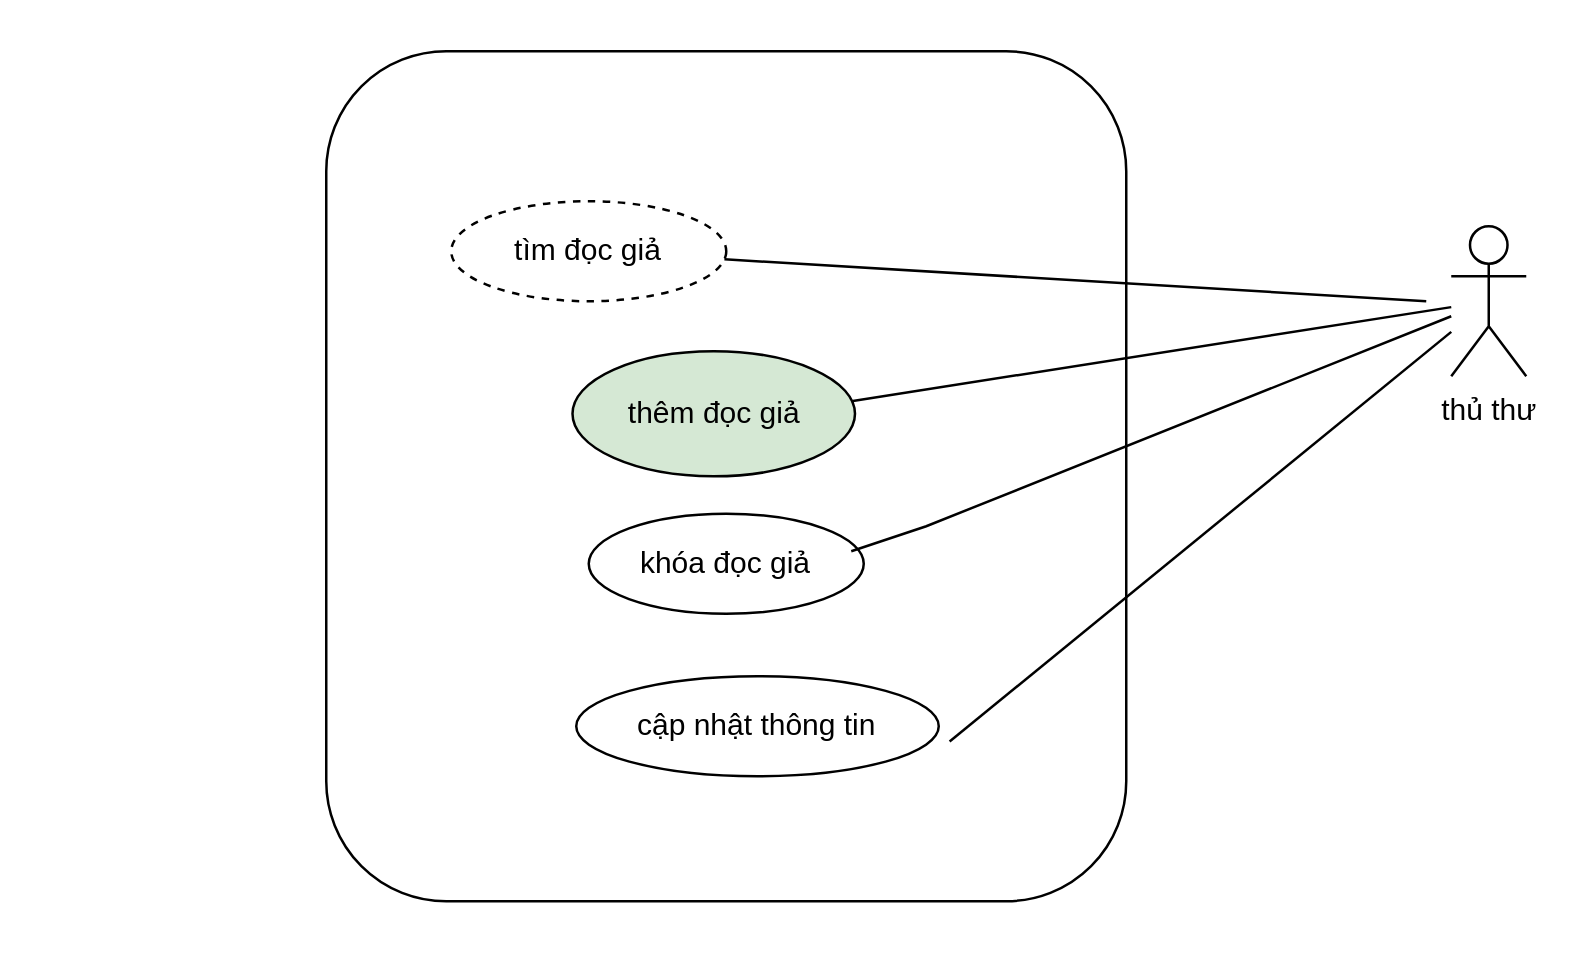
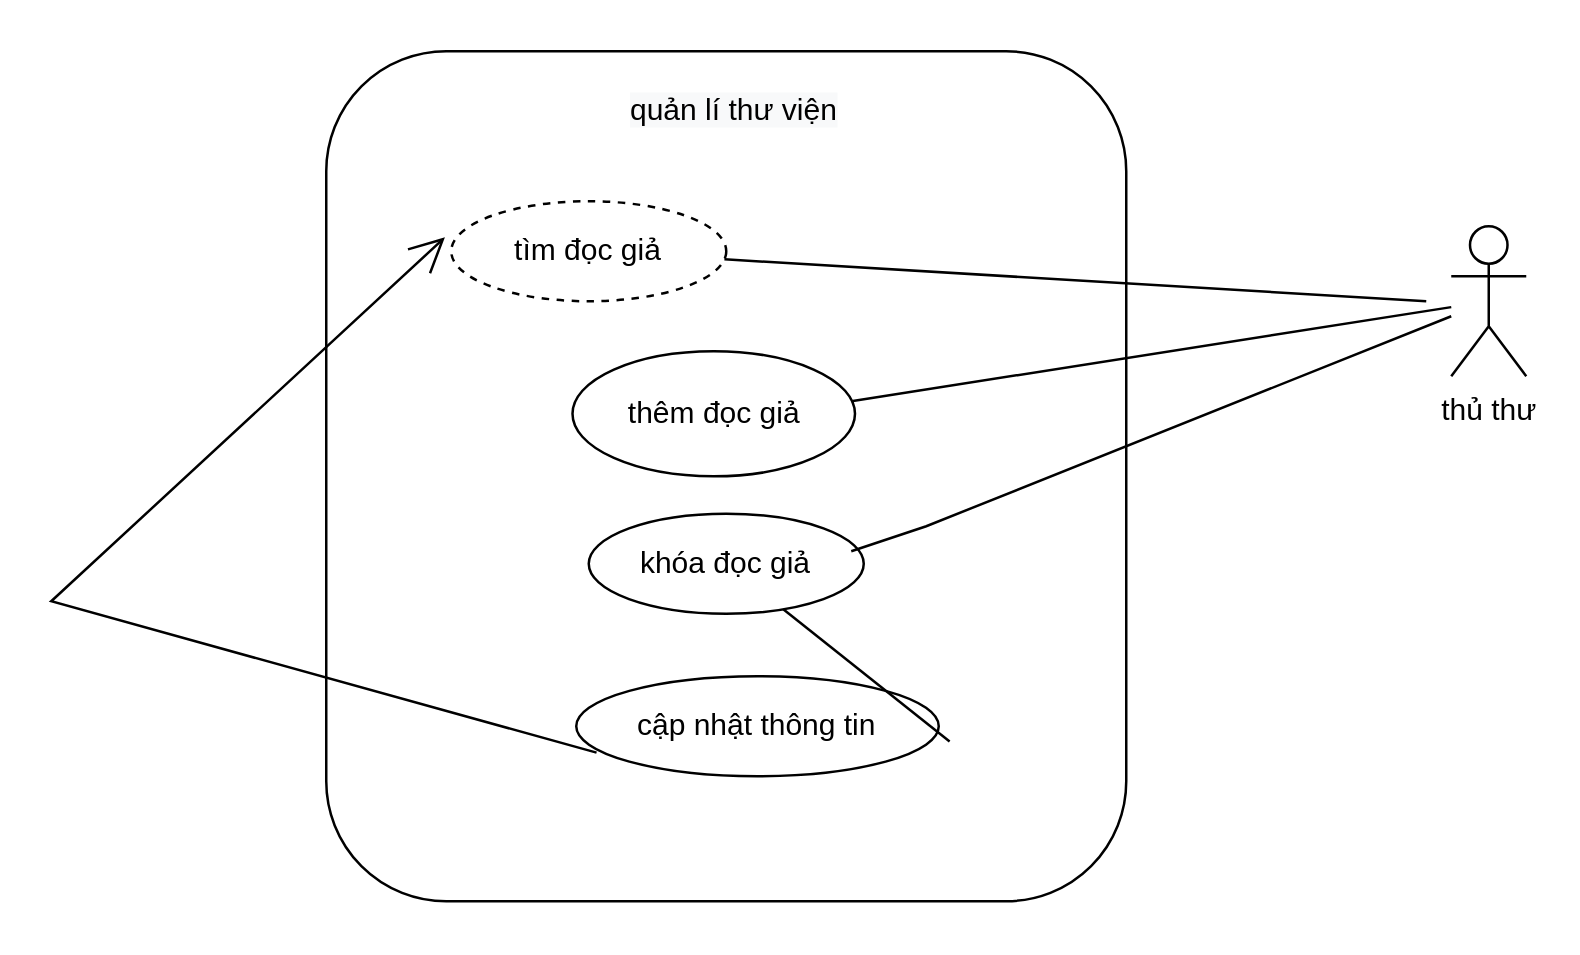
none -> (739, 126)
(714, 414) -> (714, 414)
(1200, 537) -> (866, 675)
none -> (69, 606)
